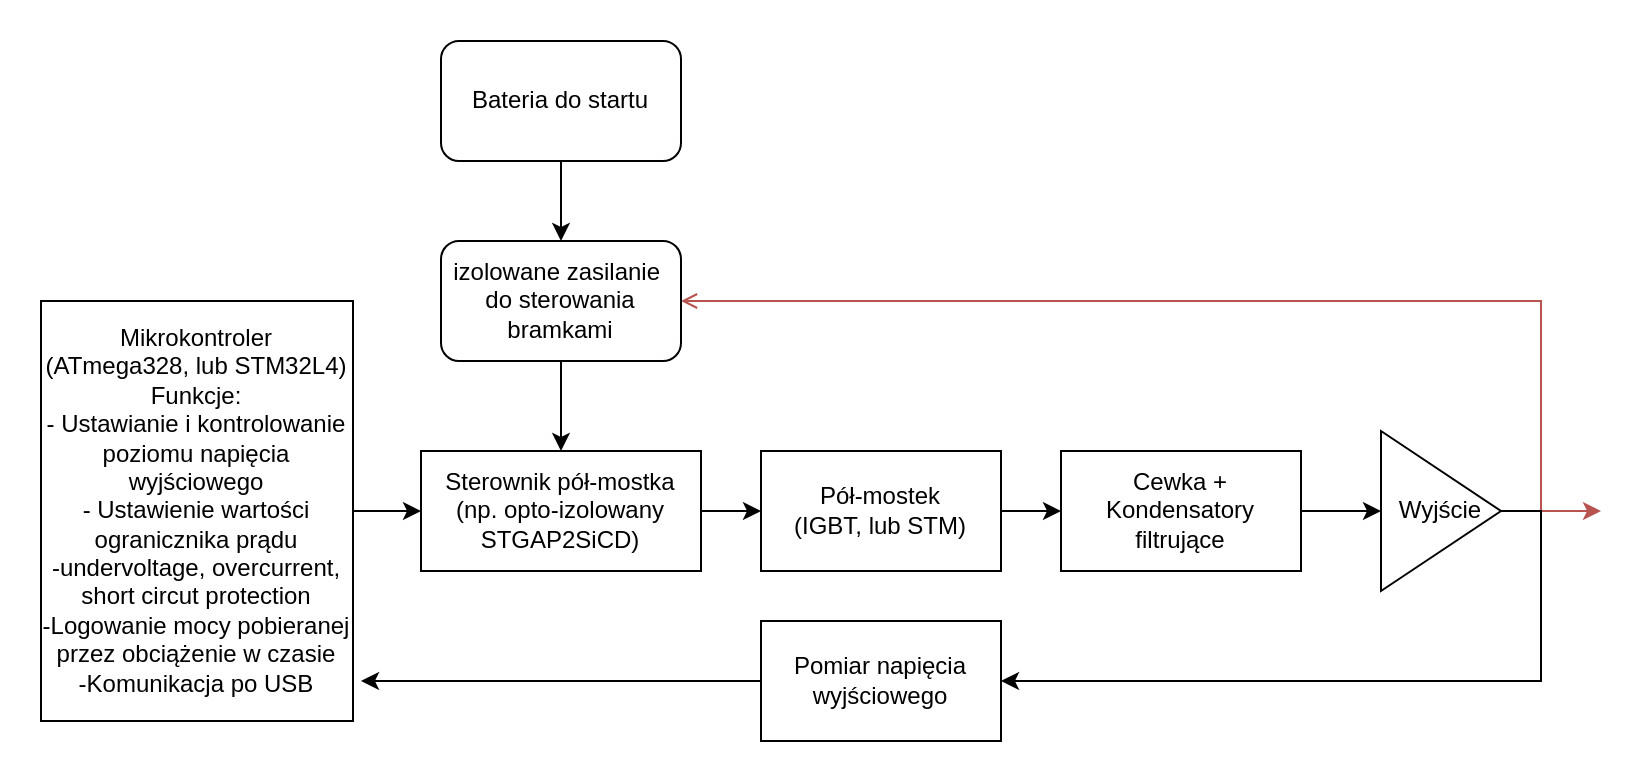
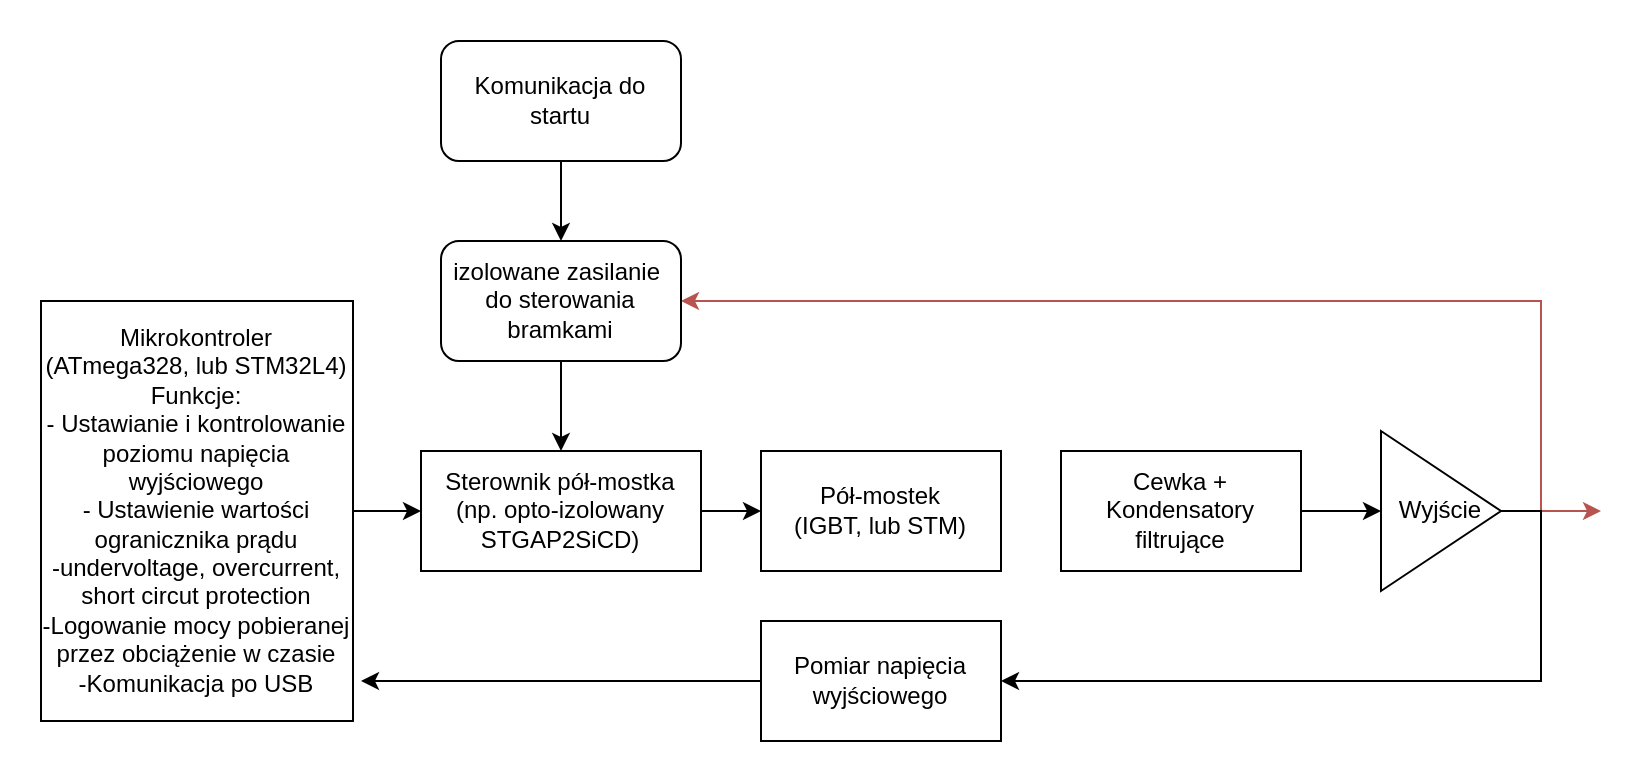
(561, 101) -> (561, 101)
(692, 301) -> (696, 301)
(1038, 511) -> none
